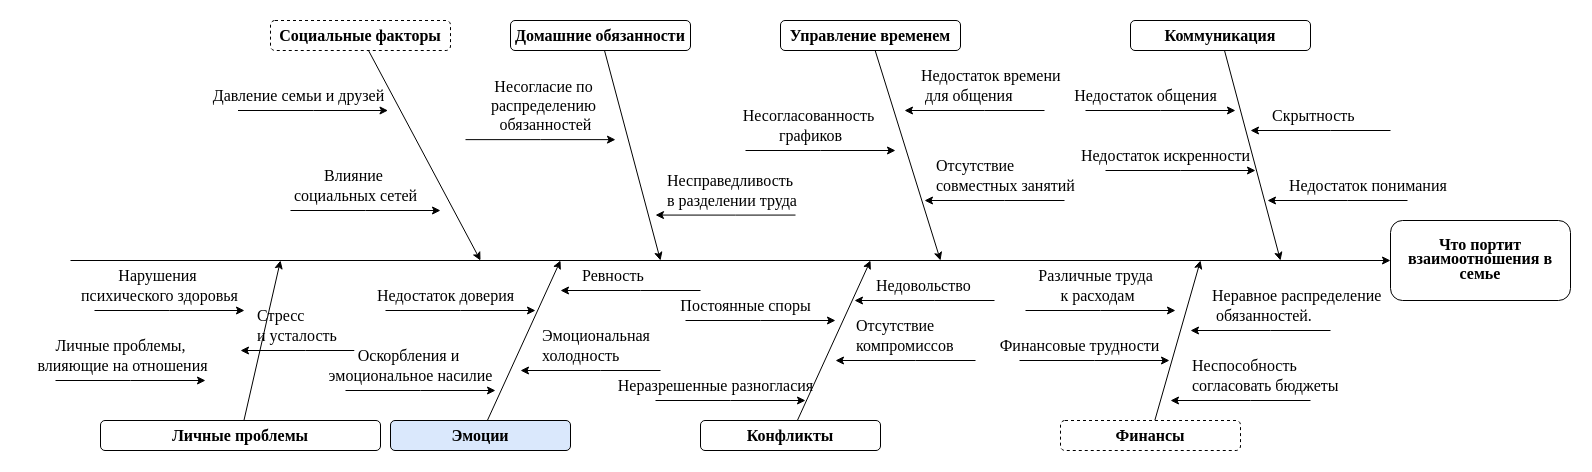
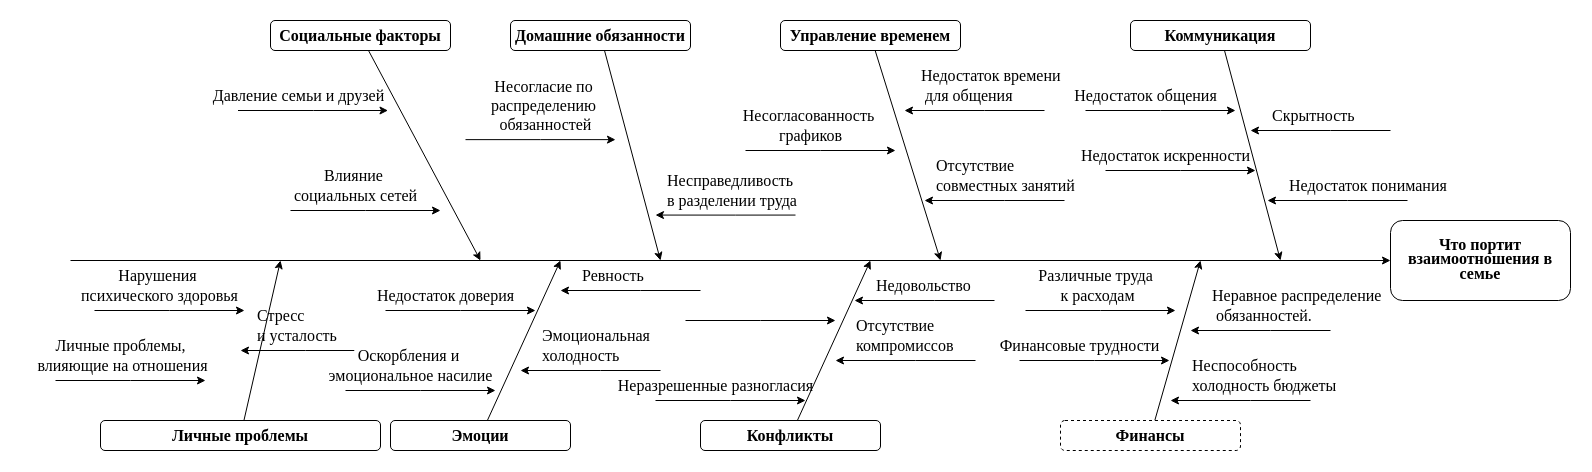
(361, 36) -> (361, 36)
(746, 306) -> none
(1255, 376) -> (1251, 376)
(481, 436) -> (481, 436)
